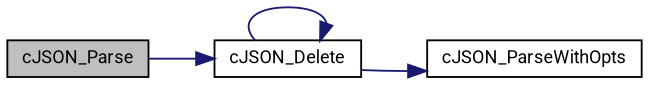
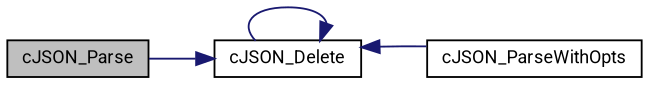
(384, 71) -> (403, 46)
